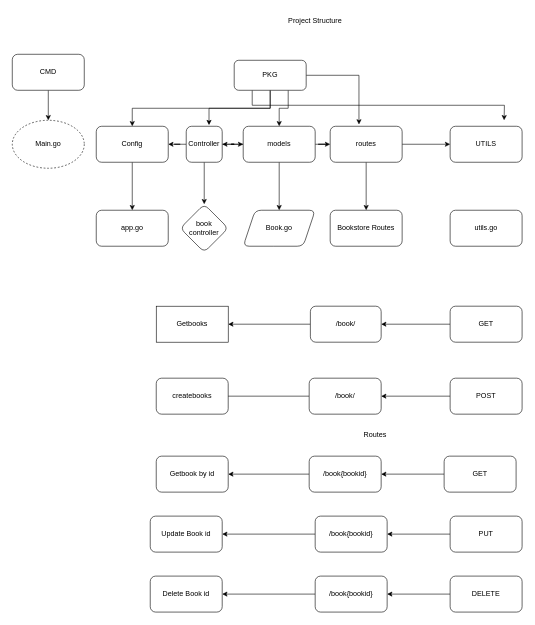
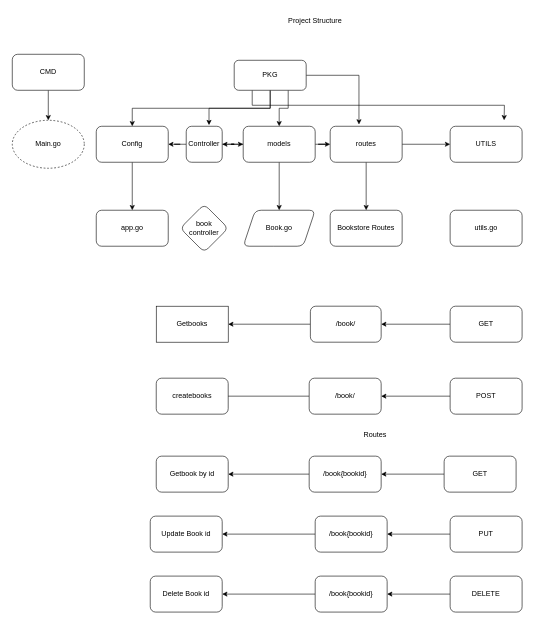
(204, 198) -> none
